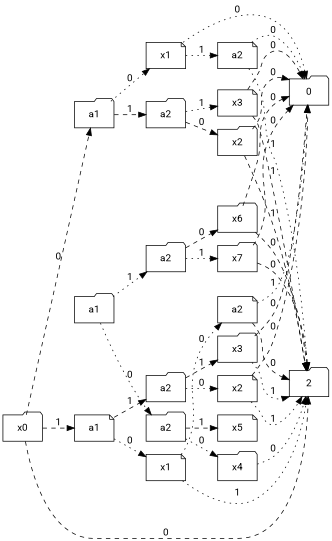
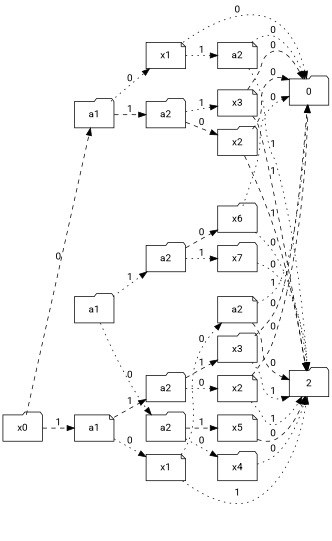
(259, 150) -> (259, 150)
(263, 176) -> none
(280, 263) -> (280, 263)
(295, 306) -> (295, 306)
(185, 538) -> (286, 431)
